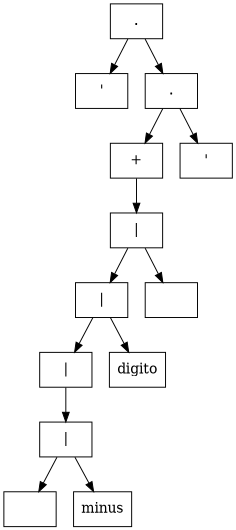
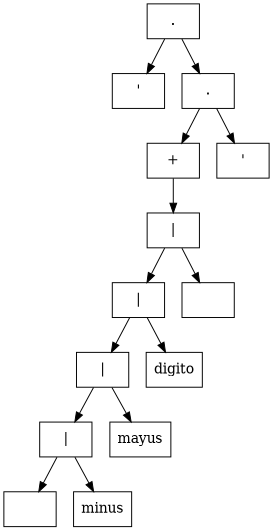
none -> (140, 439)
